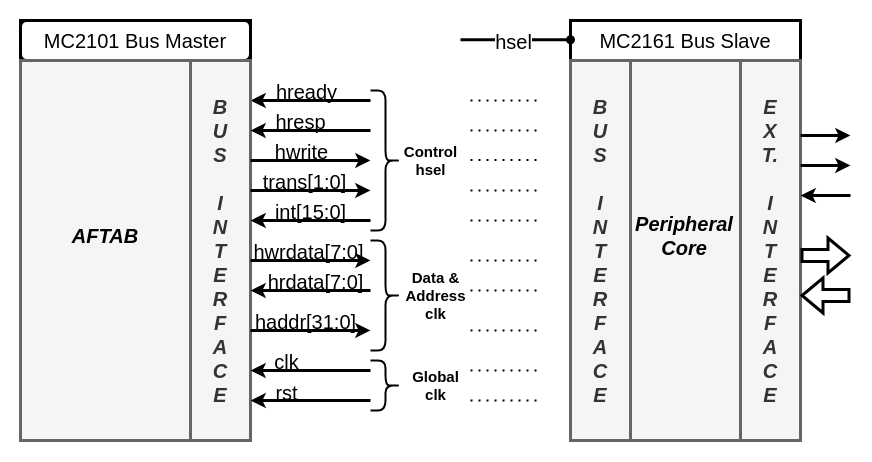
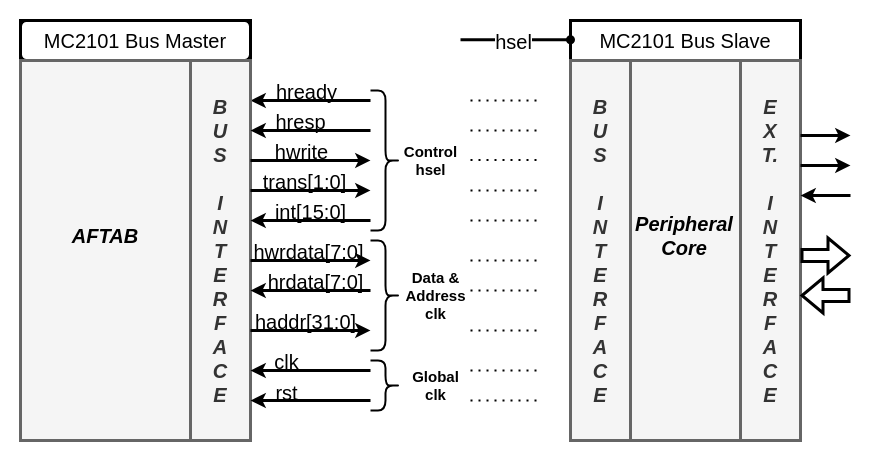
(686, 41) -> (686, 41)
